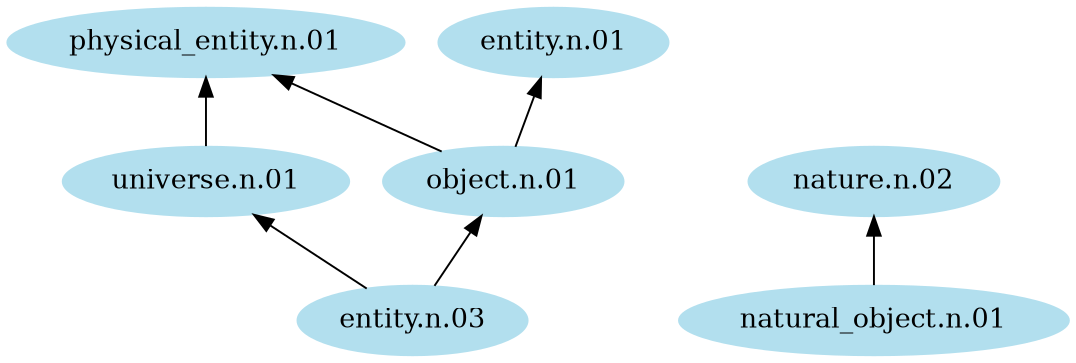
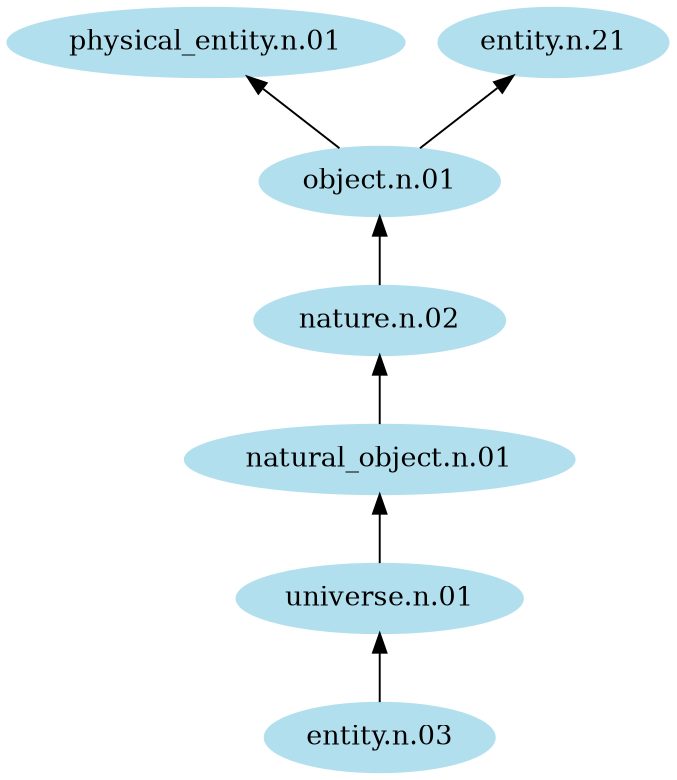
(553, 42) -> (553, 42)
(206, 121) -> (380, 538)
(453, 259) -> (380, 260)
